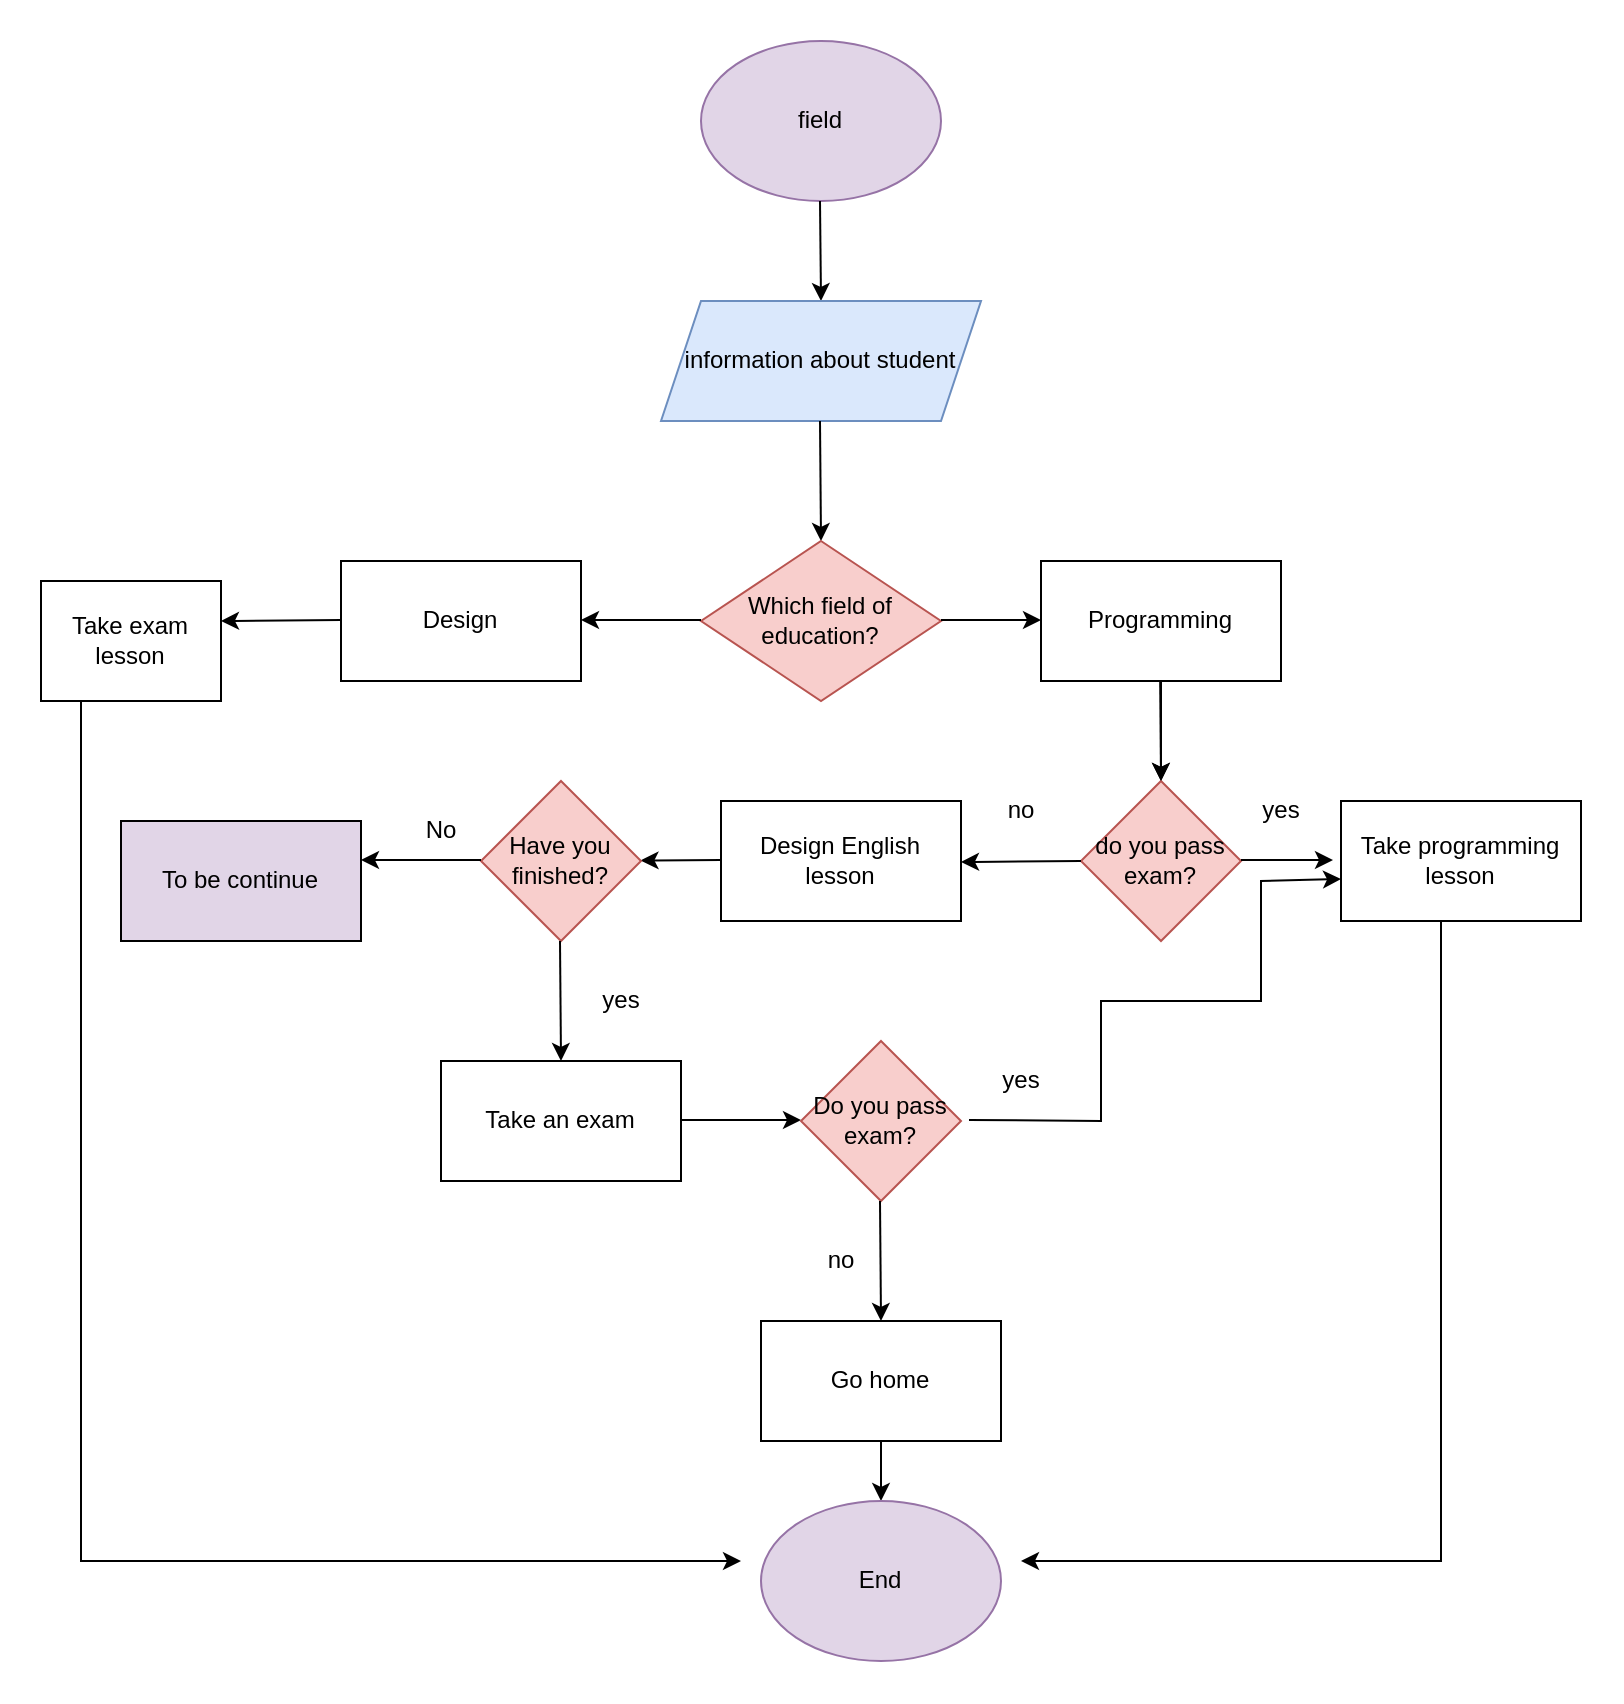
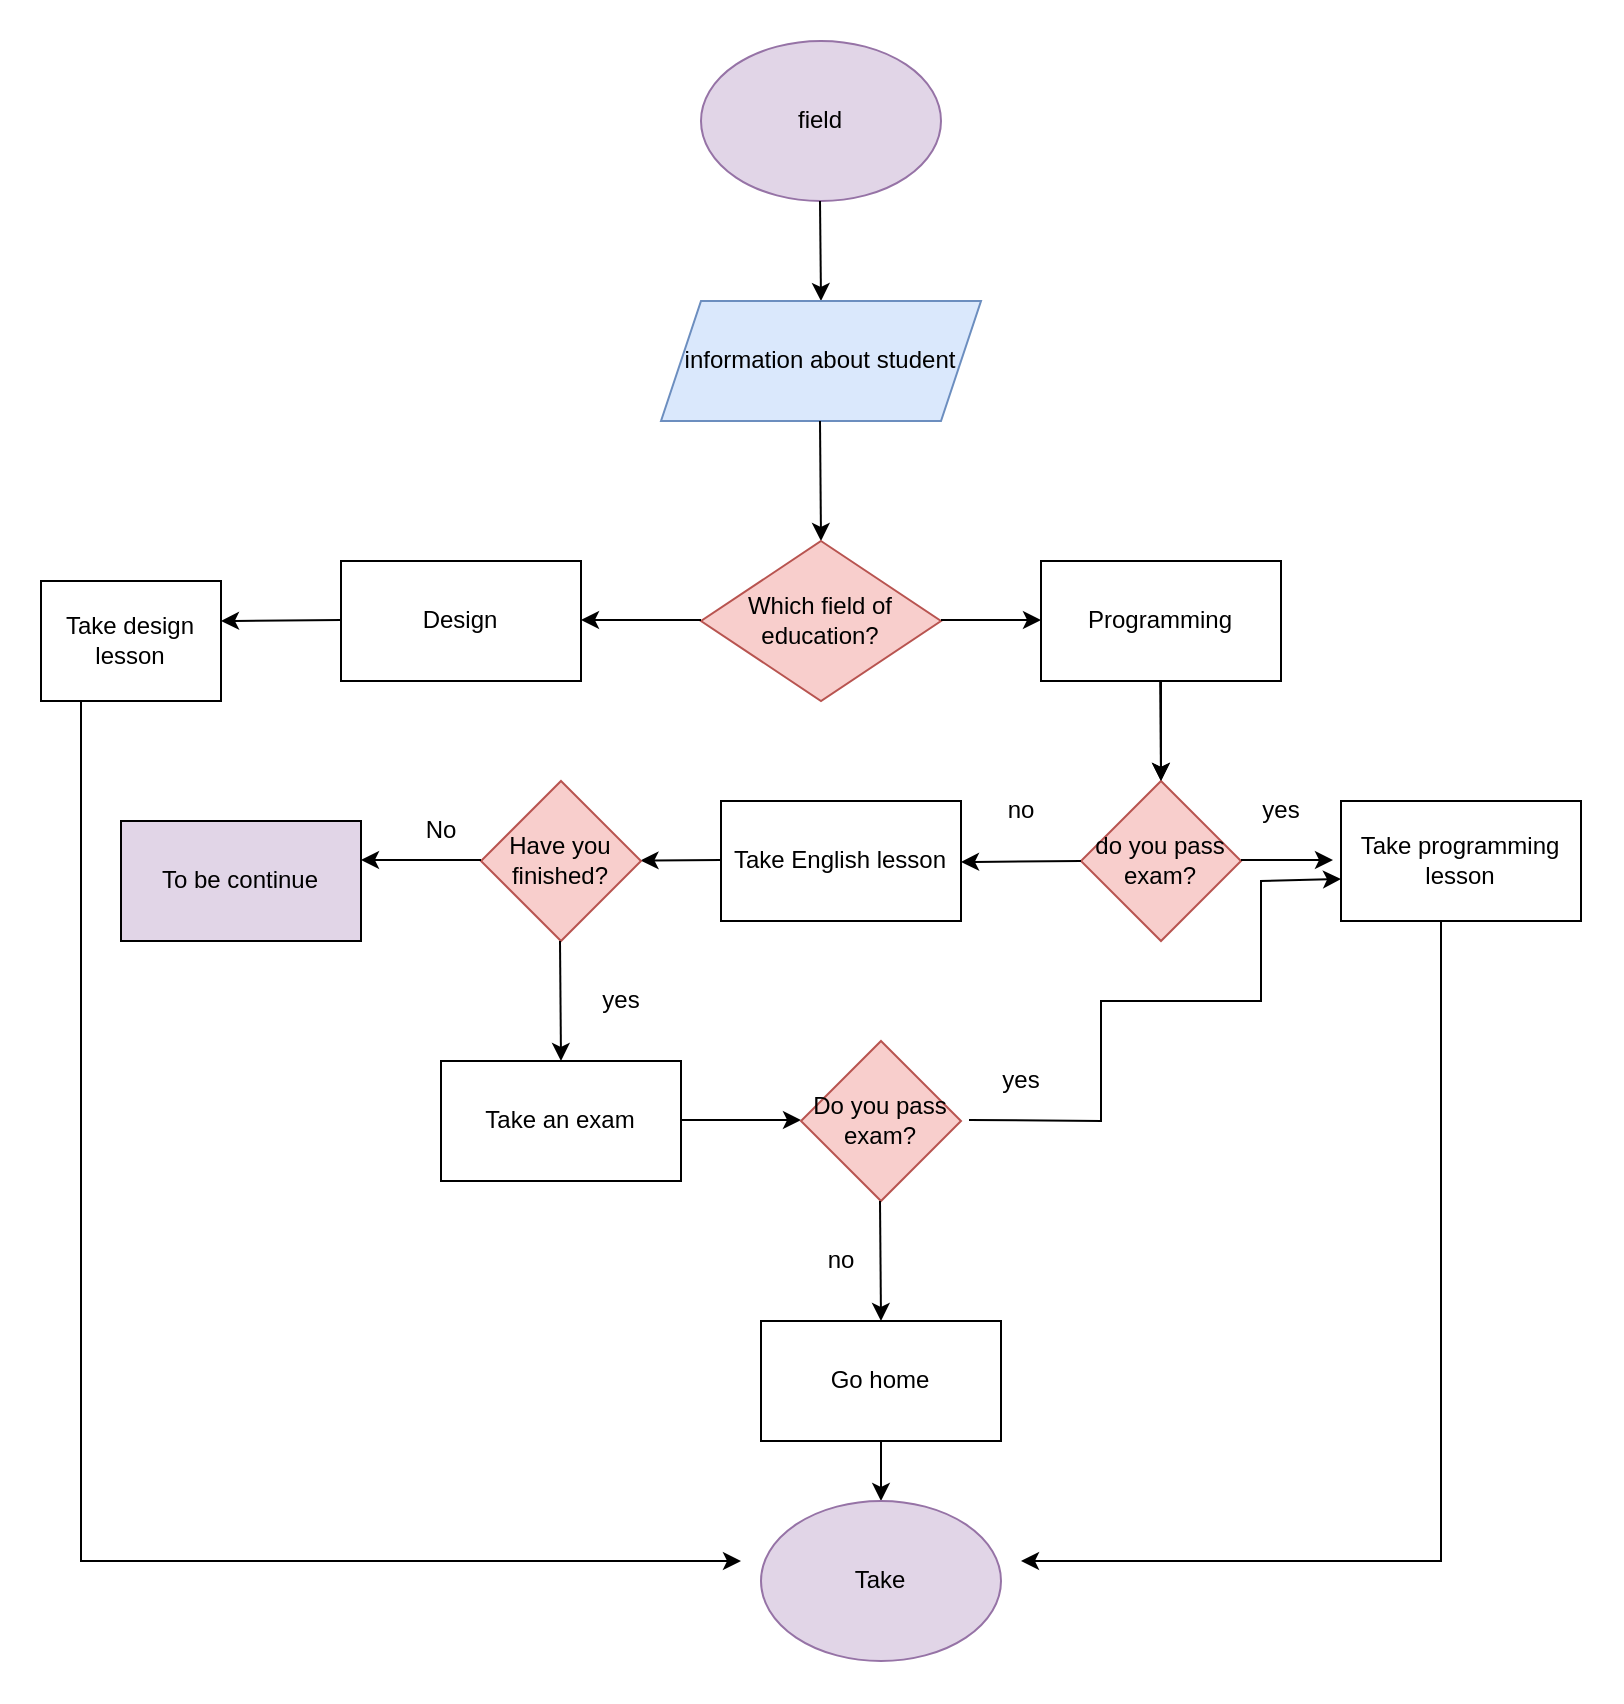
(131, 641) -> (131, 641)
(841, 861) -> (841, 861)
(881, 1581) -> (881, 1581)
